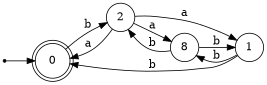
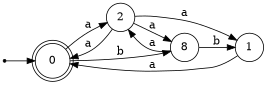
(88, 25) -> (88, 25)
(153, 43) -> (153, 43)
(214, 62) -> (117, 59)
(153, 65) -> (153, 65)
